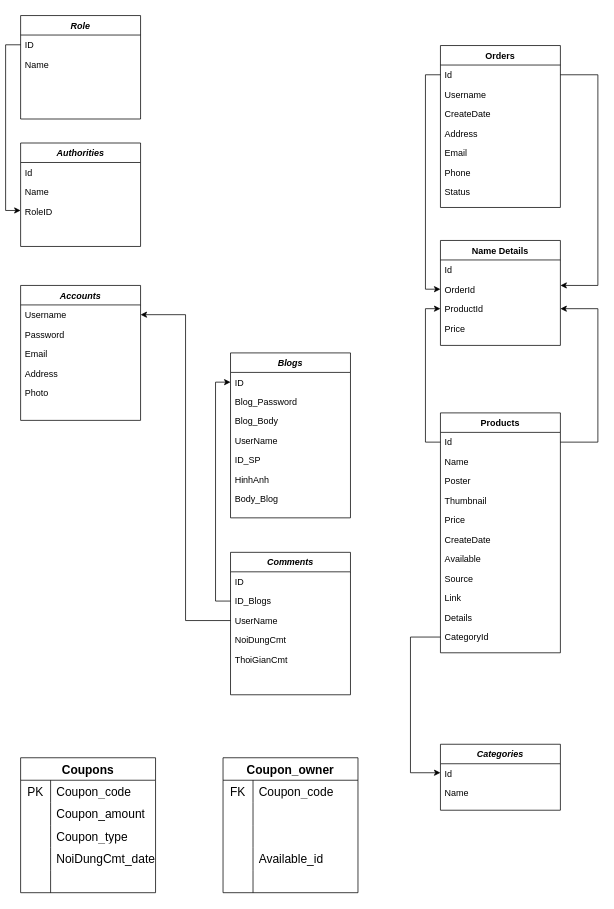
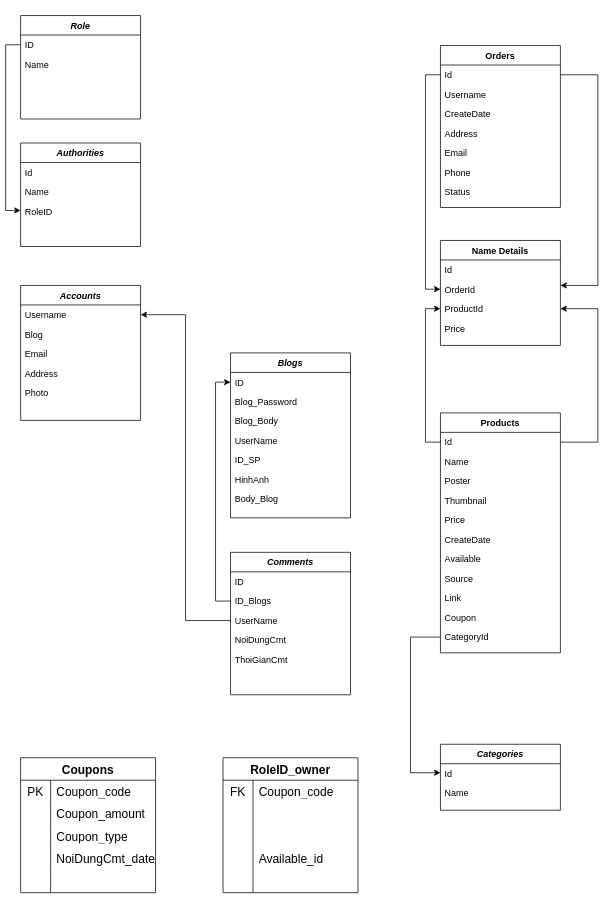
(45, 335) -> (34, 335)
(460, 618) -> (460, 618)
(290, 770) -> (290, 770)
